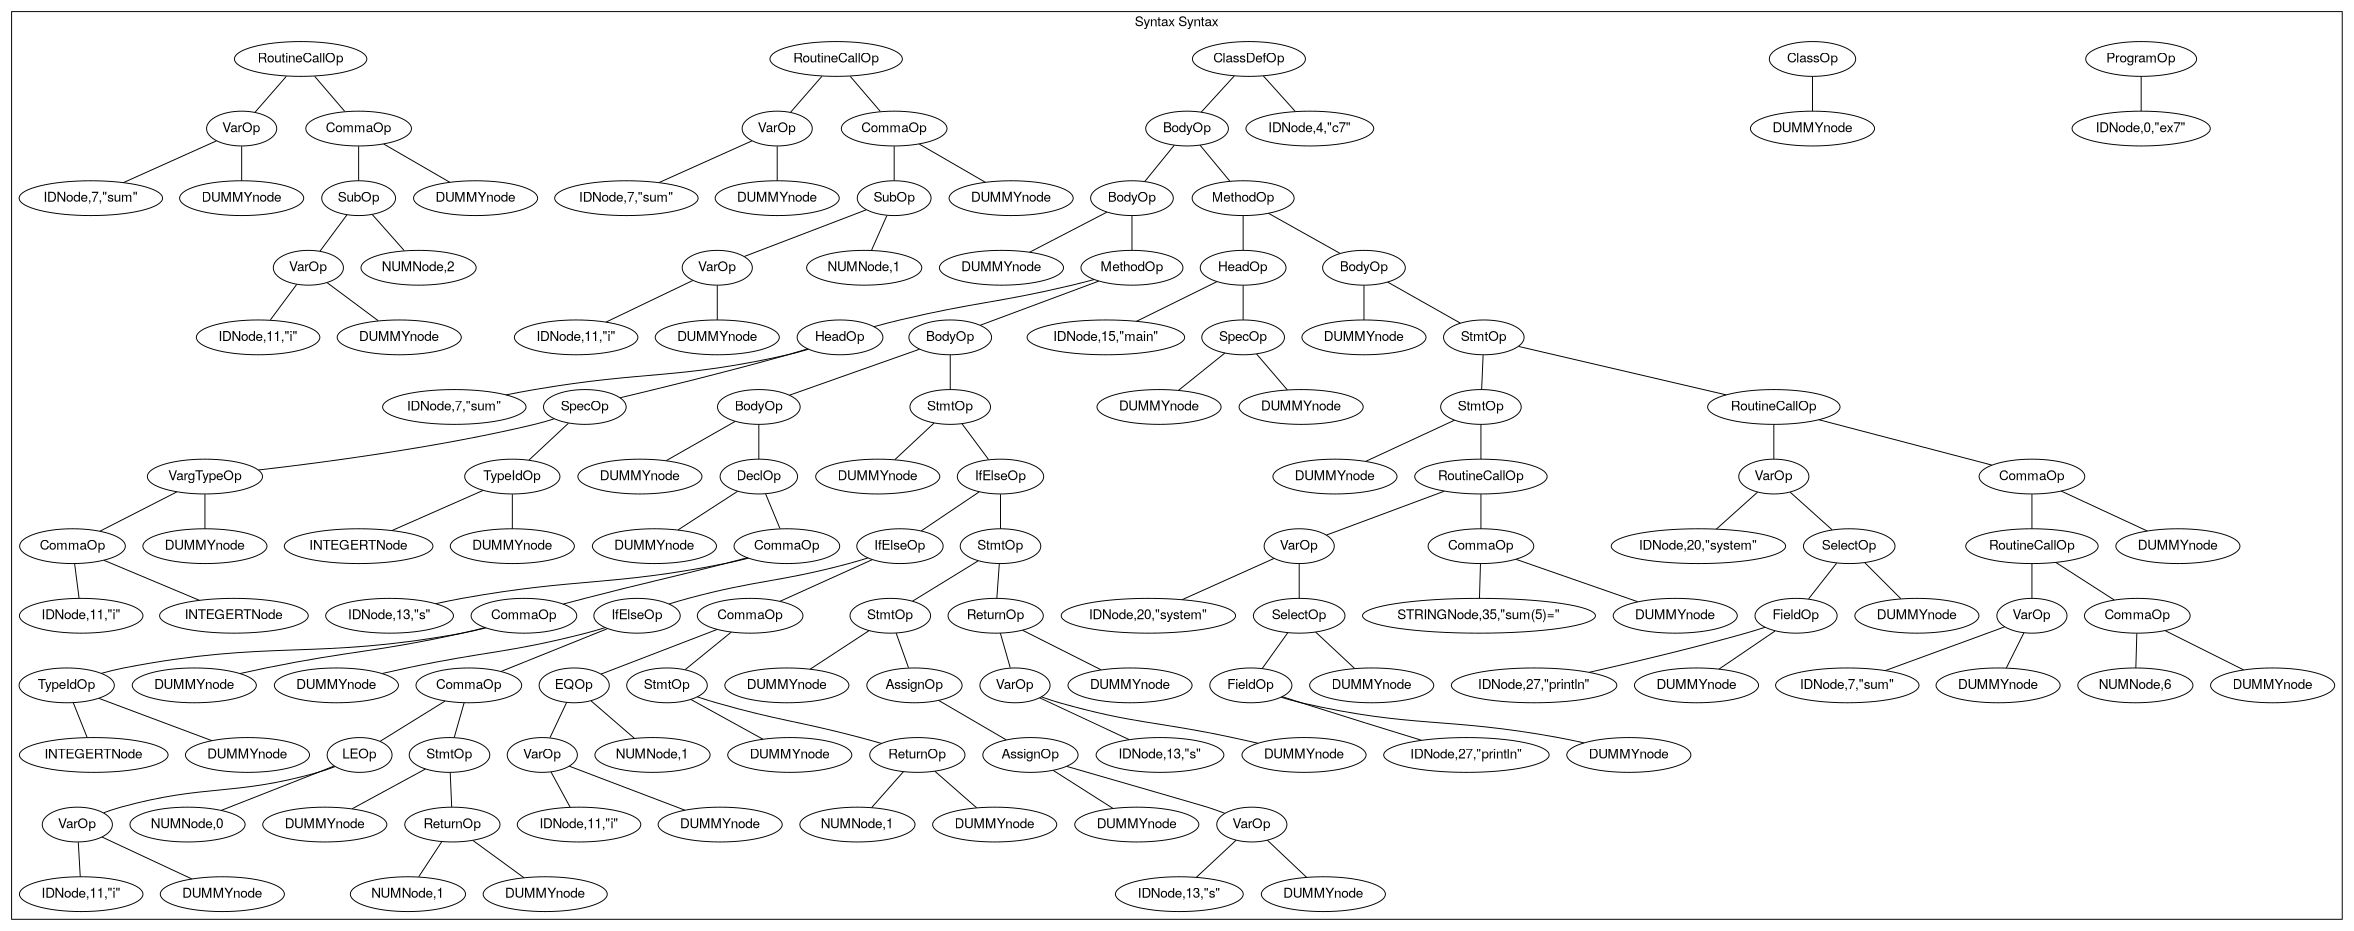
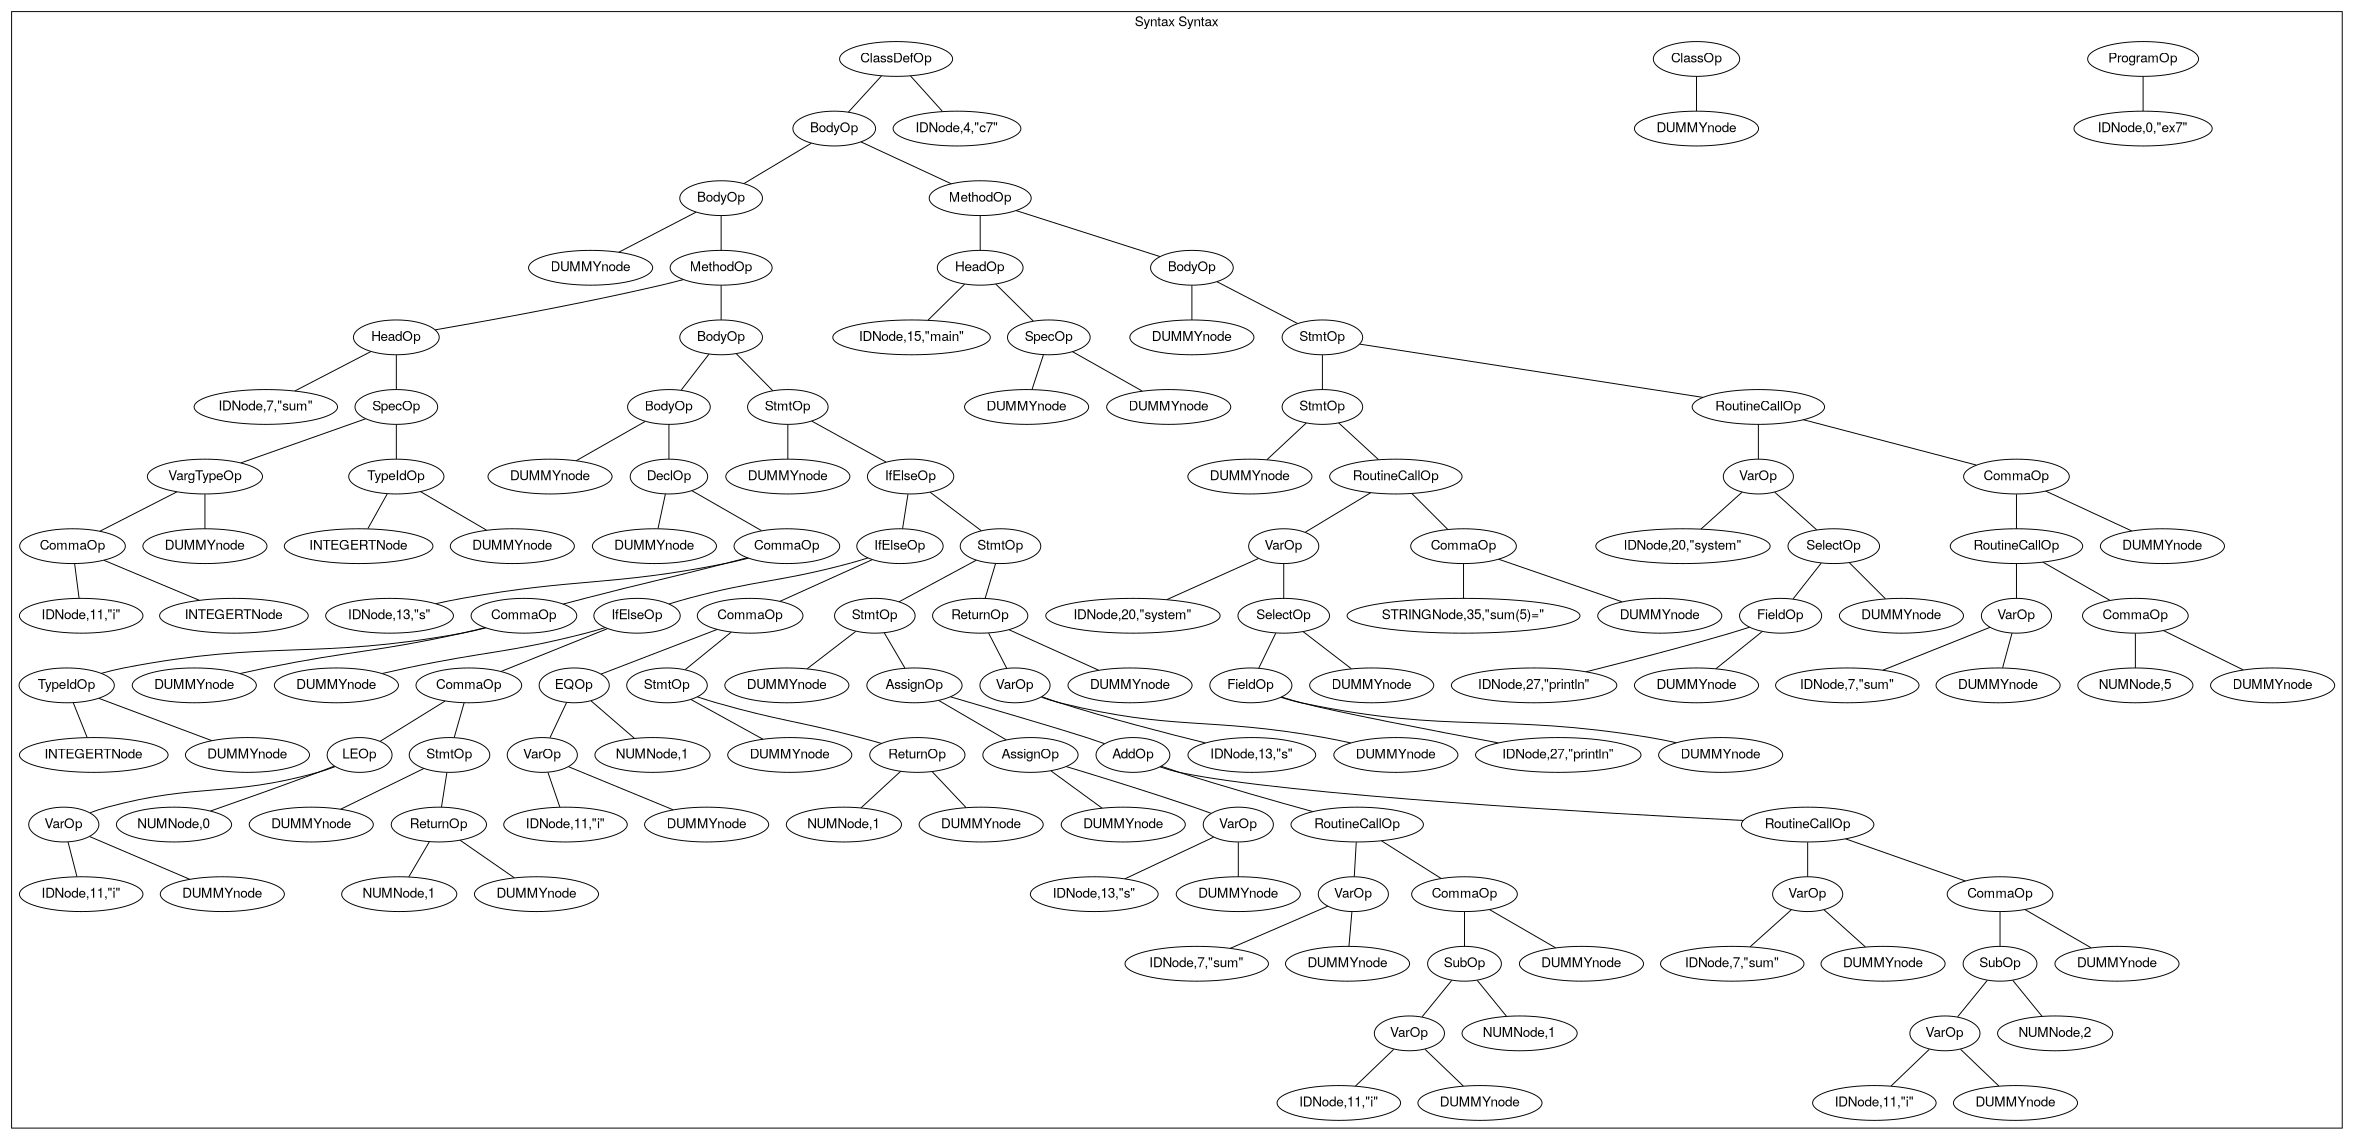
(2135, 685) -> (2135, 685)
none -> (1133, 755)
